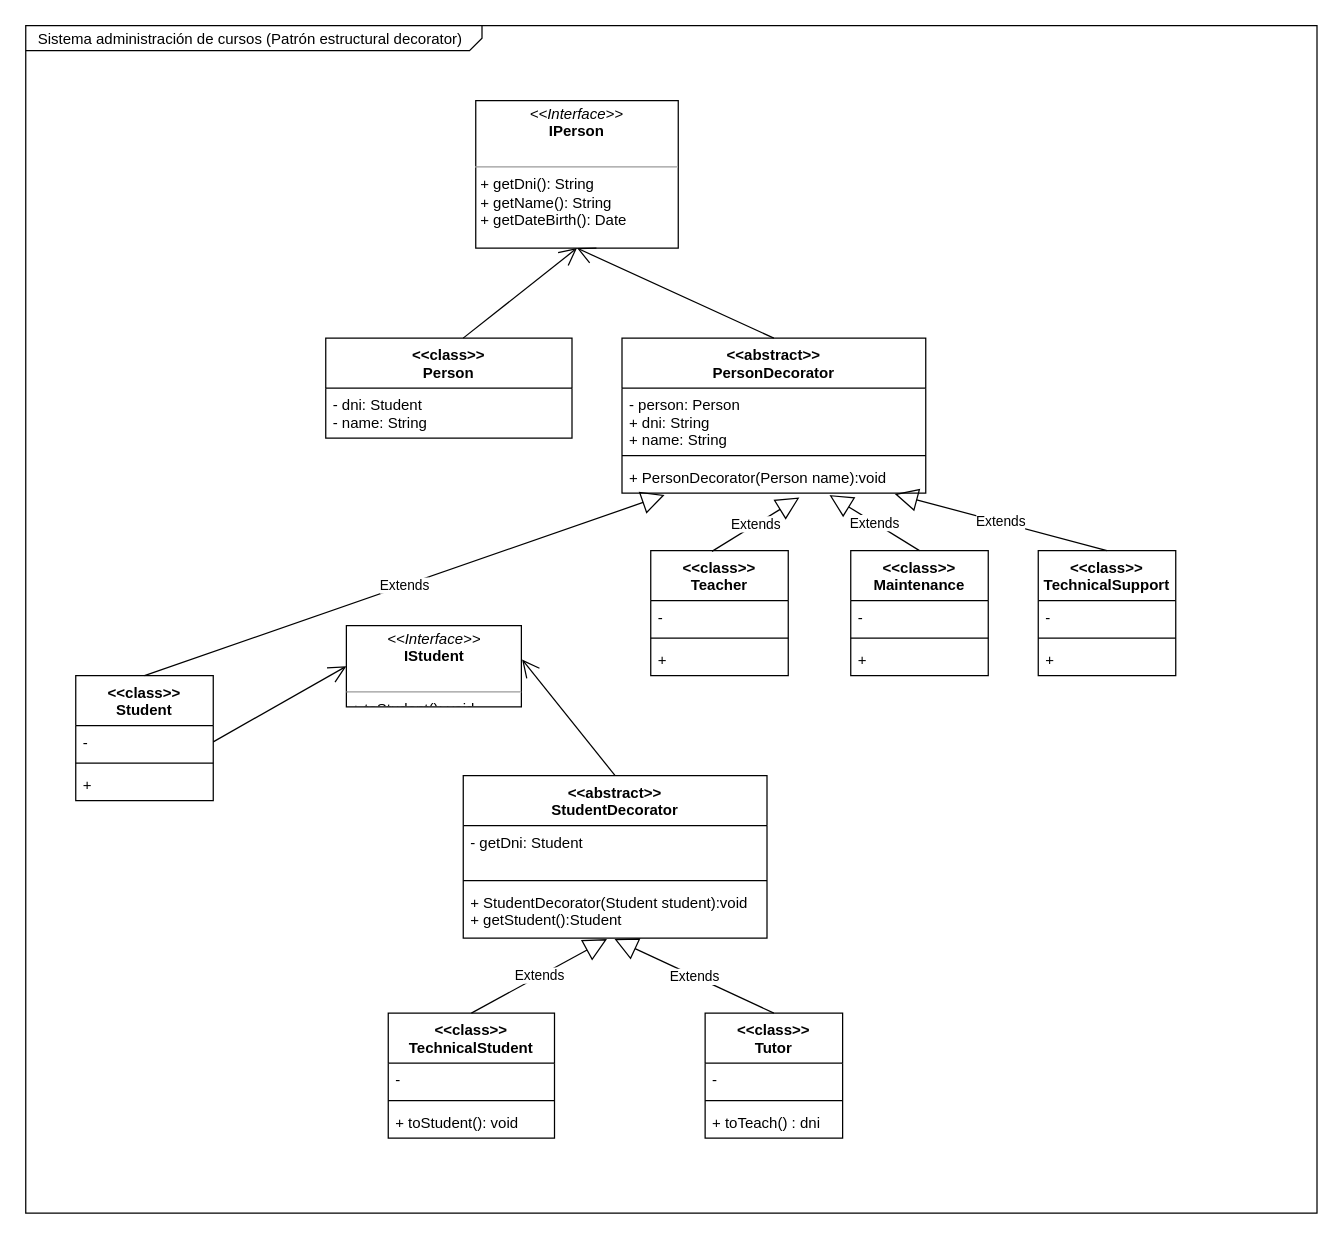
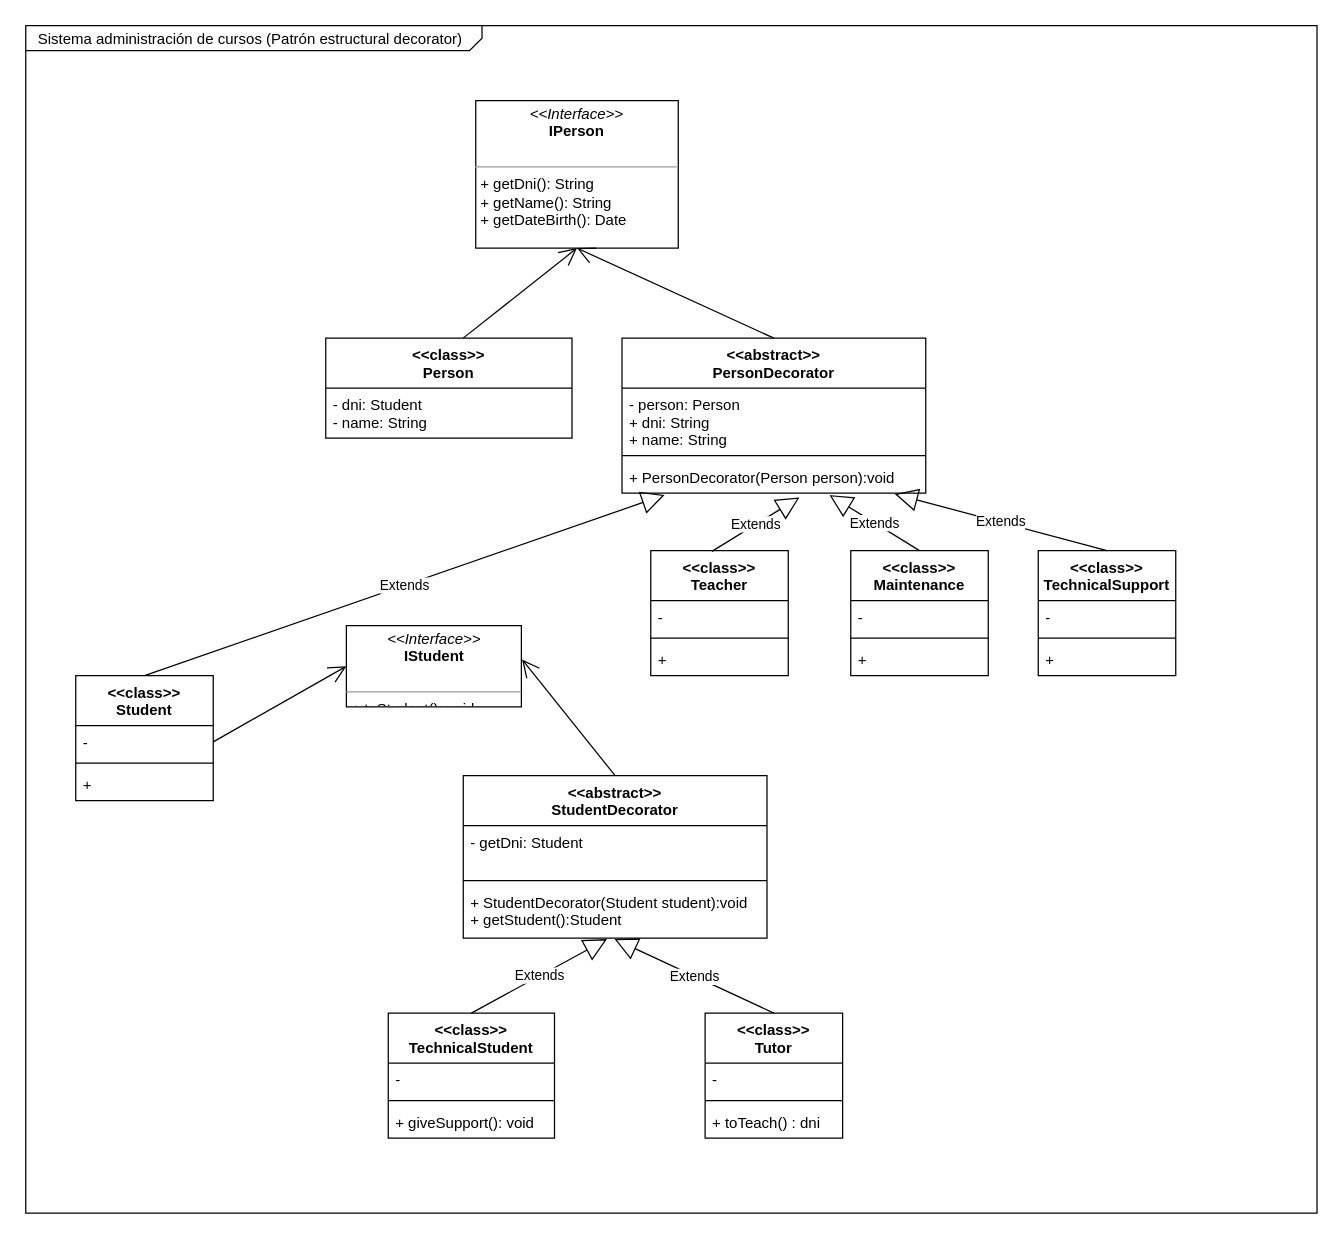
(768, 478) -> (776, 478)
(467, 1123) -> (473, 1123)
